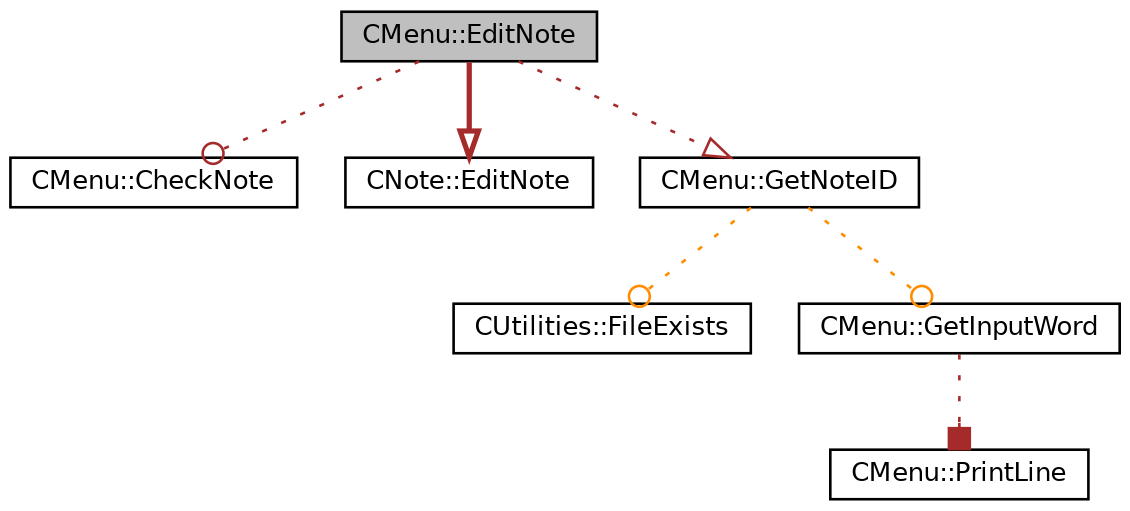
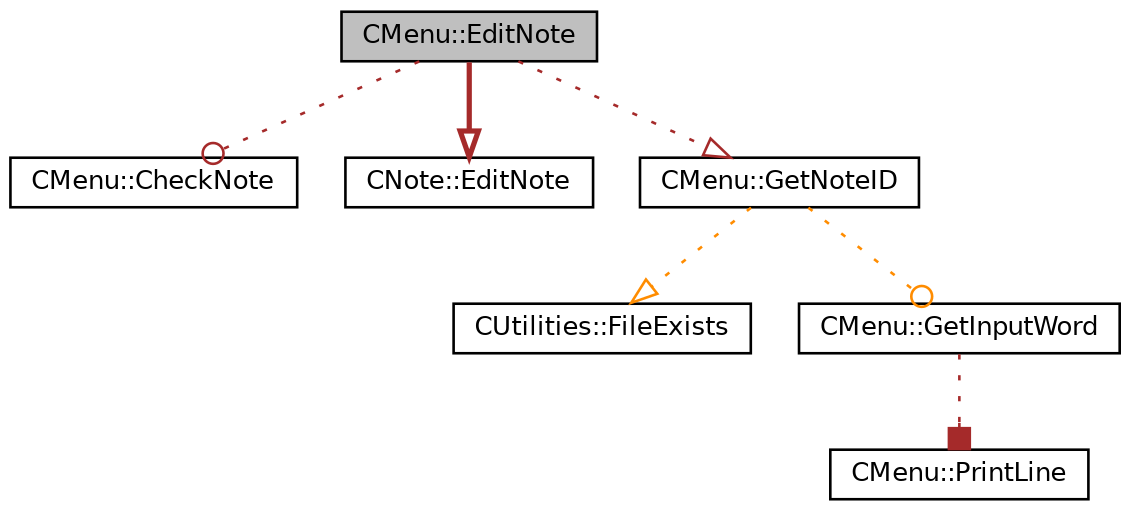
(700, 249) -> (701, 247)
